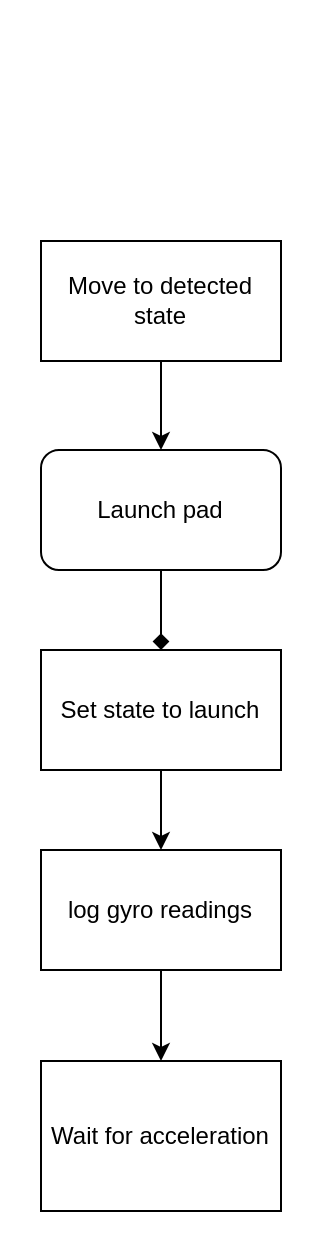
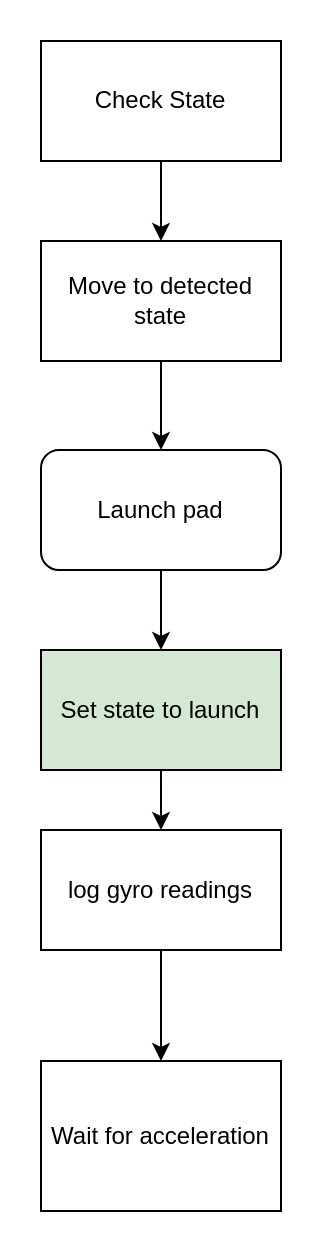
none -> (161, 101)
none -> (161, 194)
(161, 634) -> (161, 635)
(161, 710) -> (161, 710)
(161, 910) -> (161, 890)
